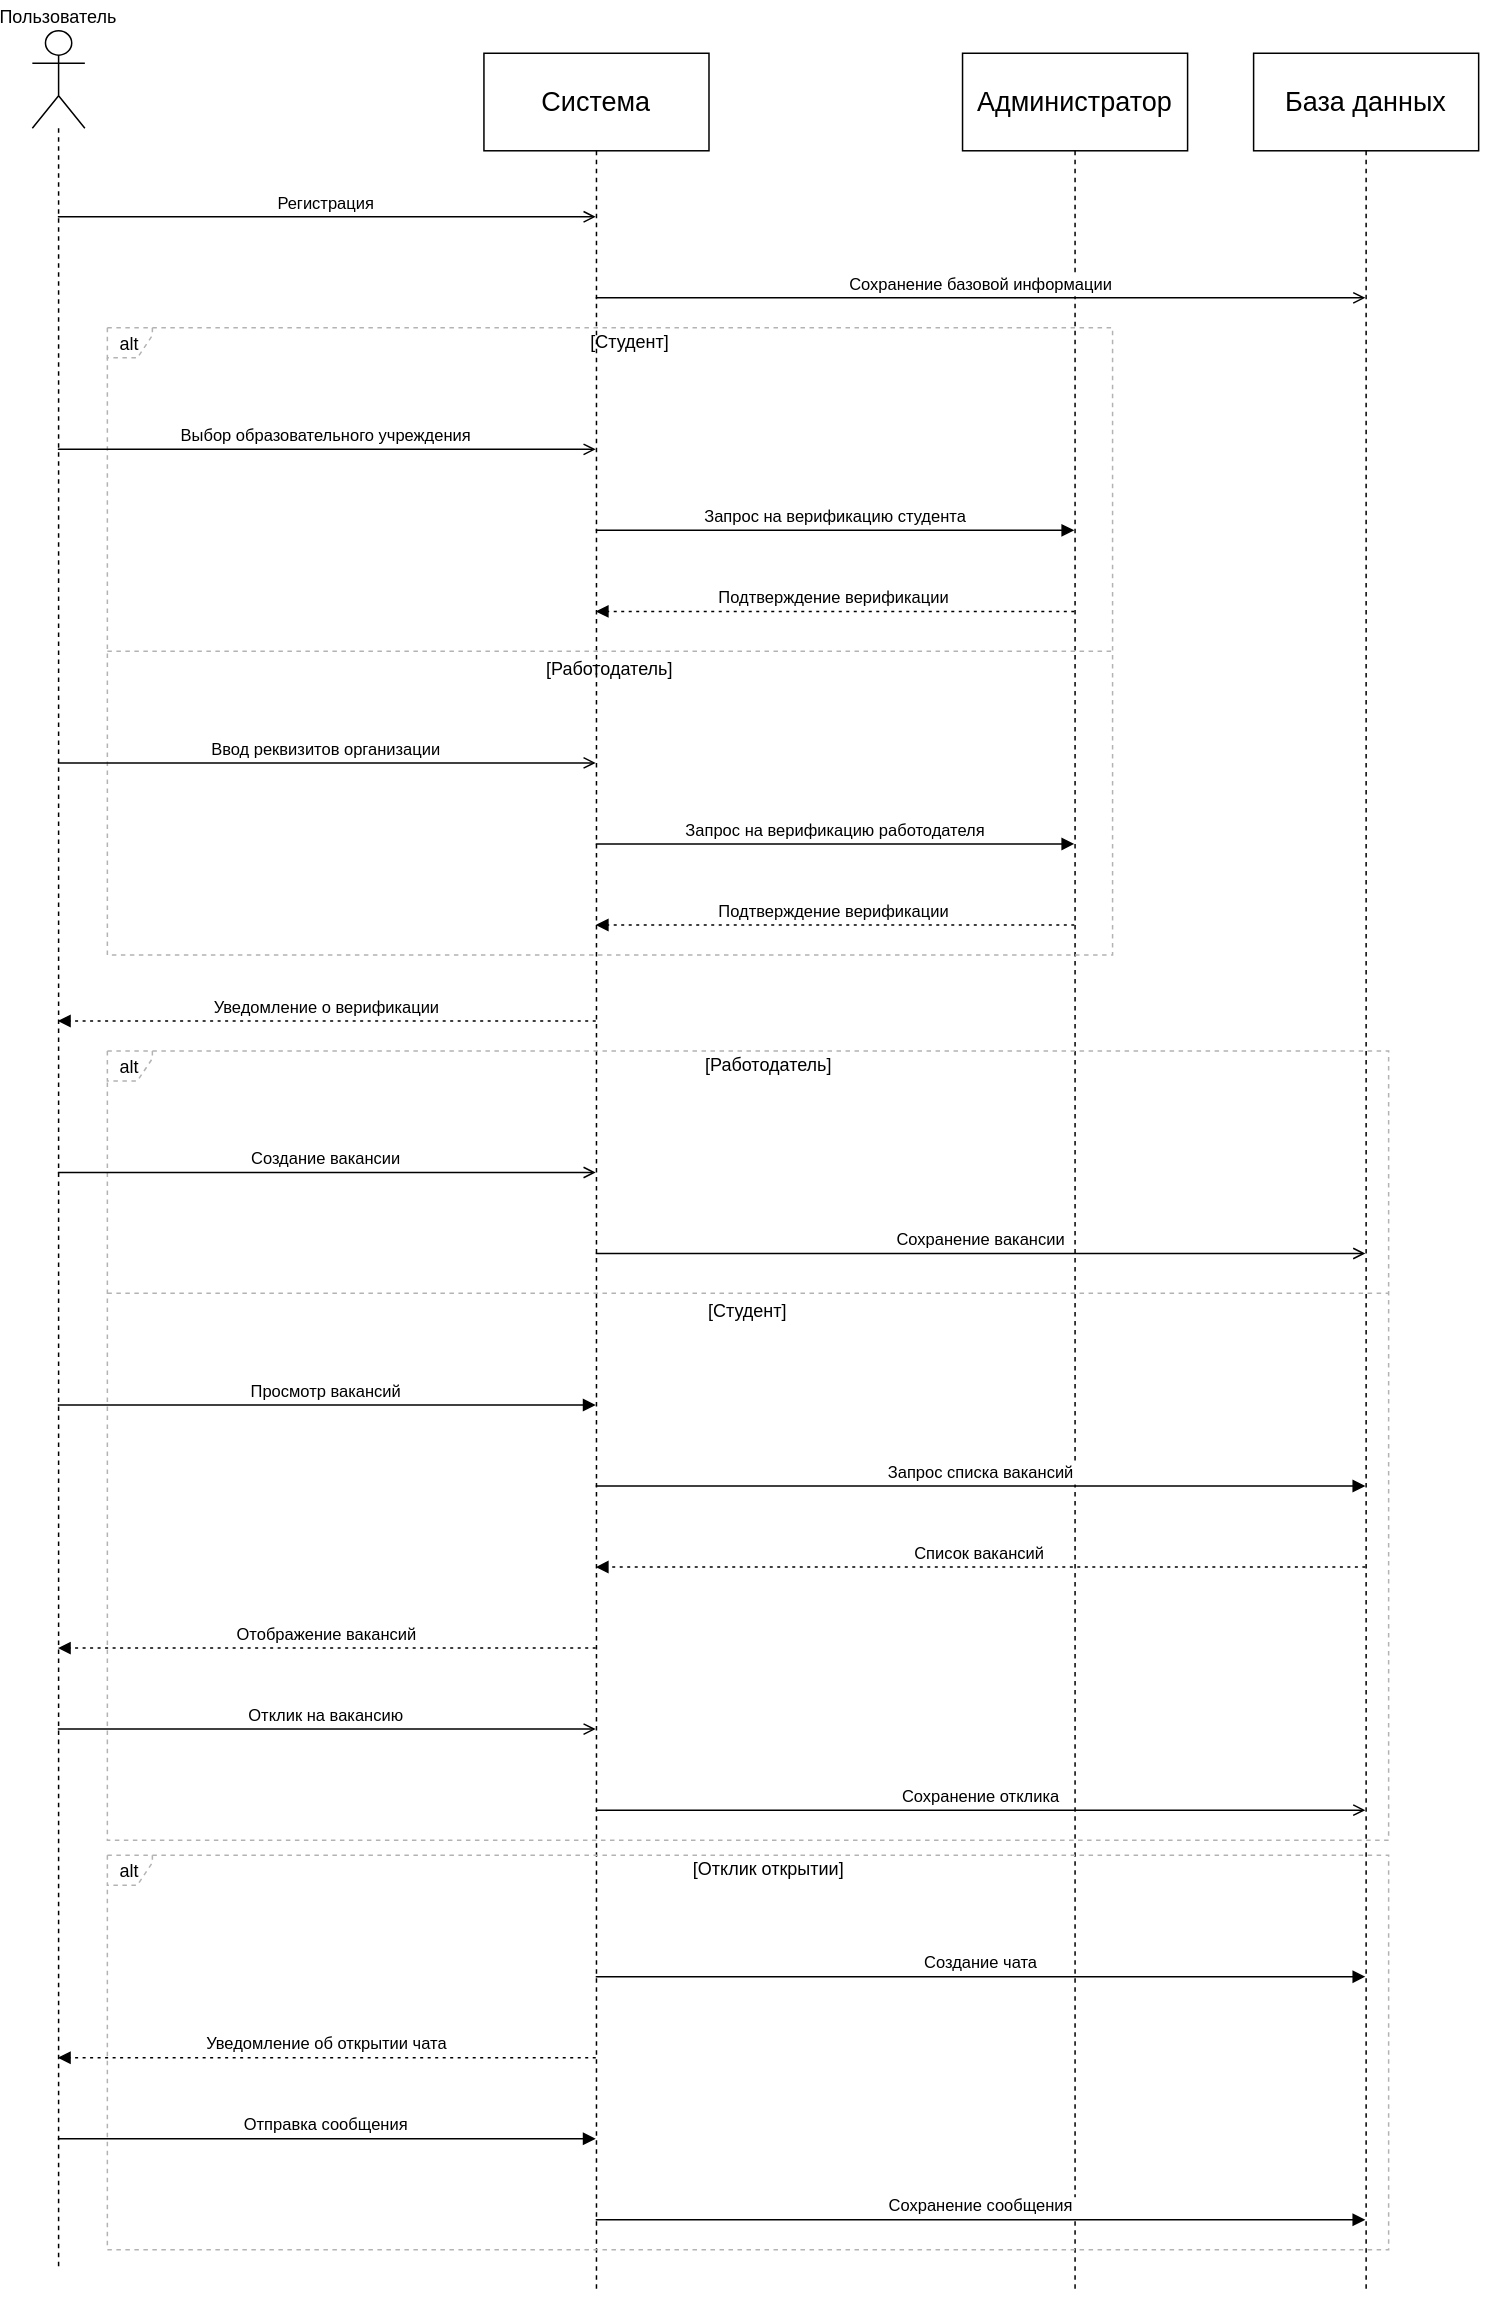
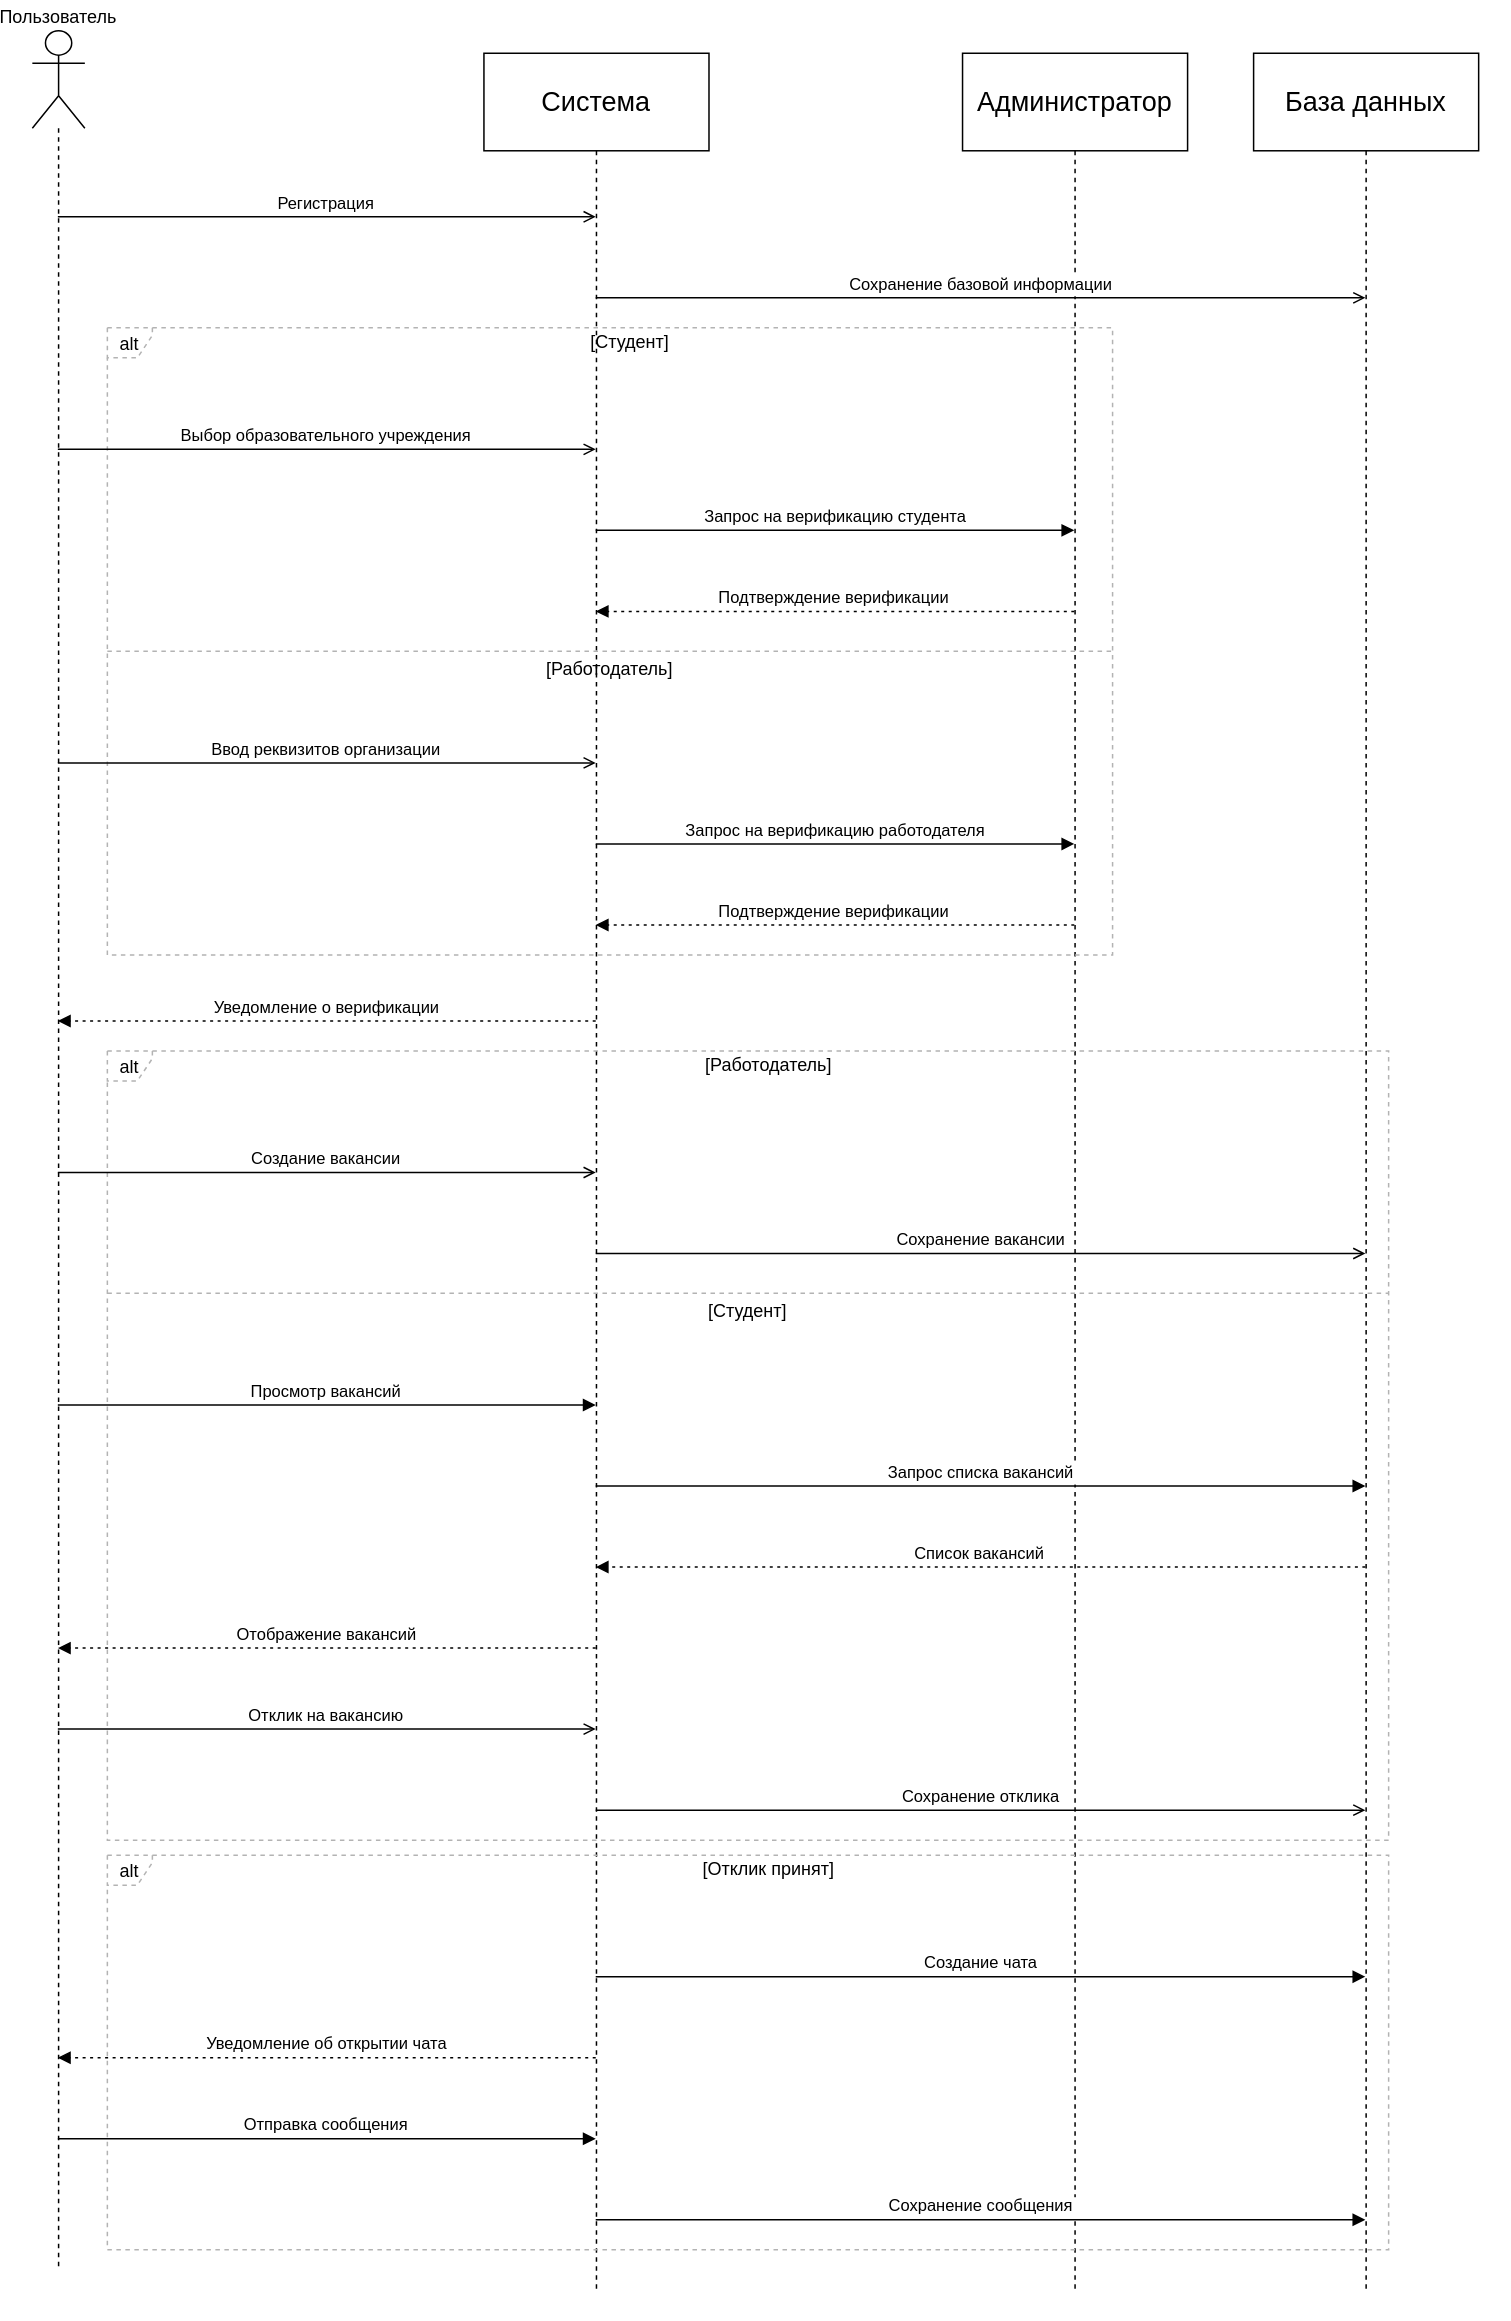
(769, 1870) -> (769, 1870)
